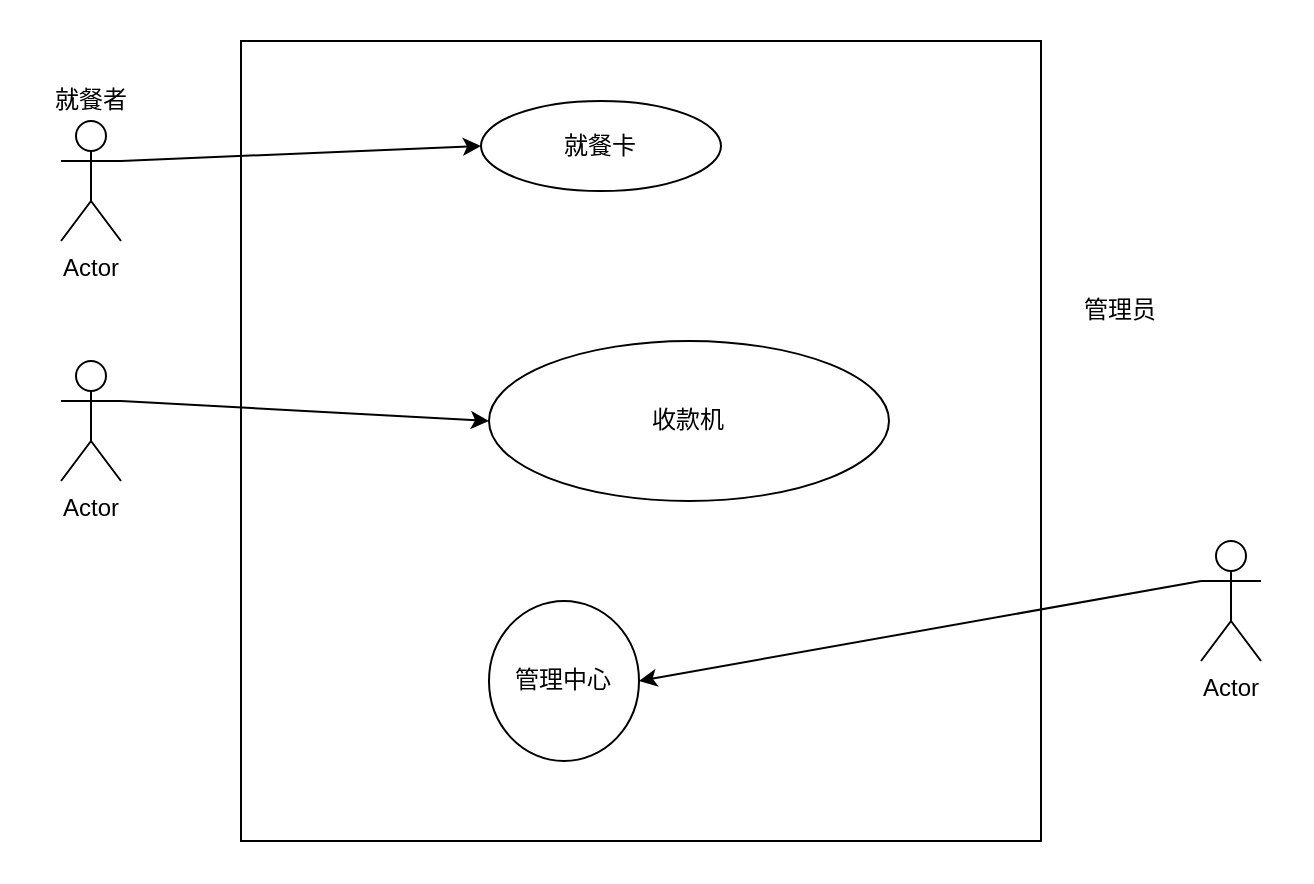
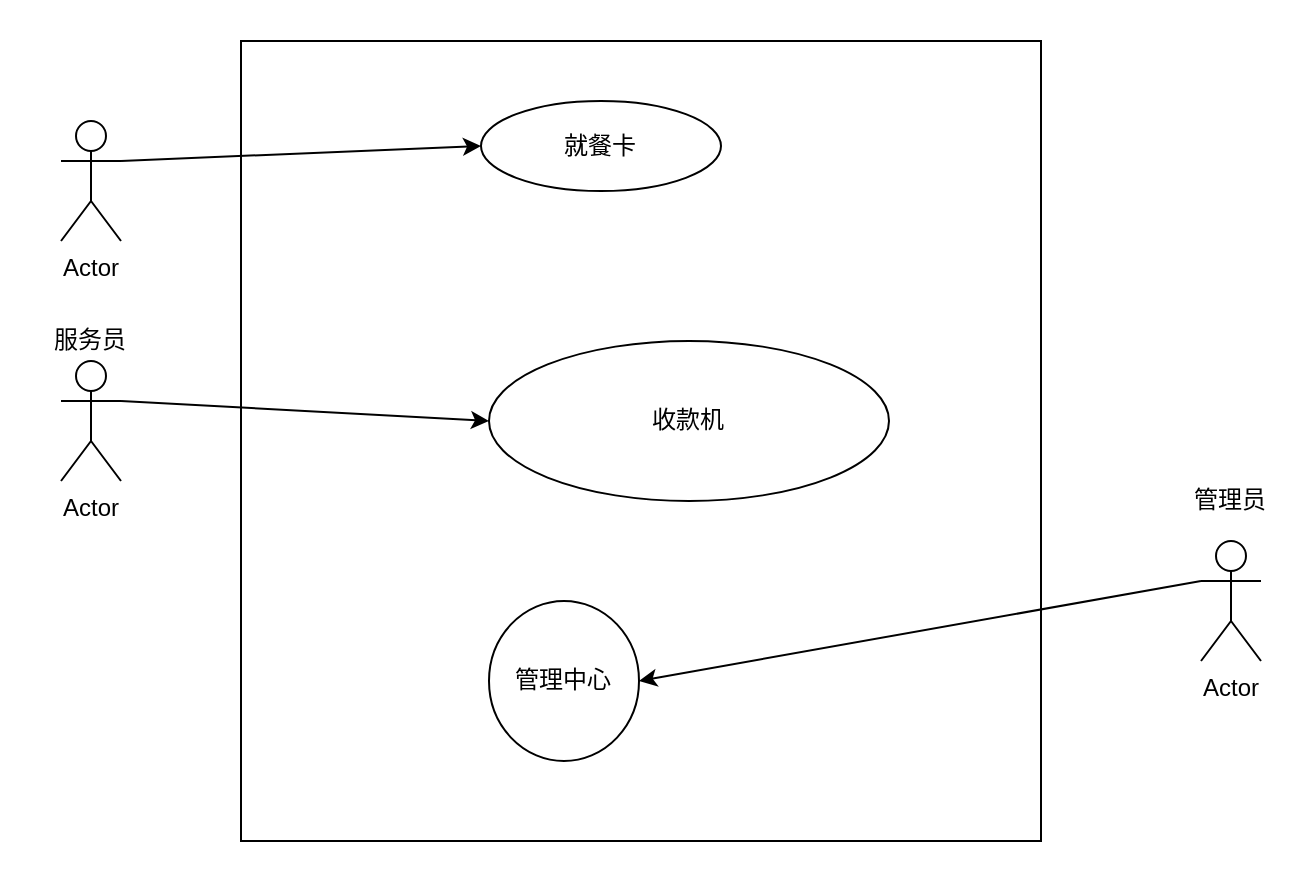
(91, 101) -> none
(1121, 311) -> (1231, 501)
none -> (91, 341)
